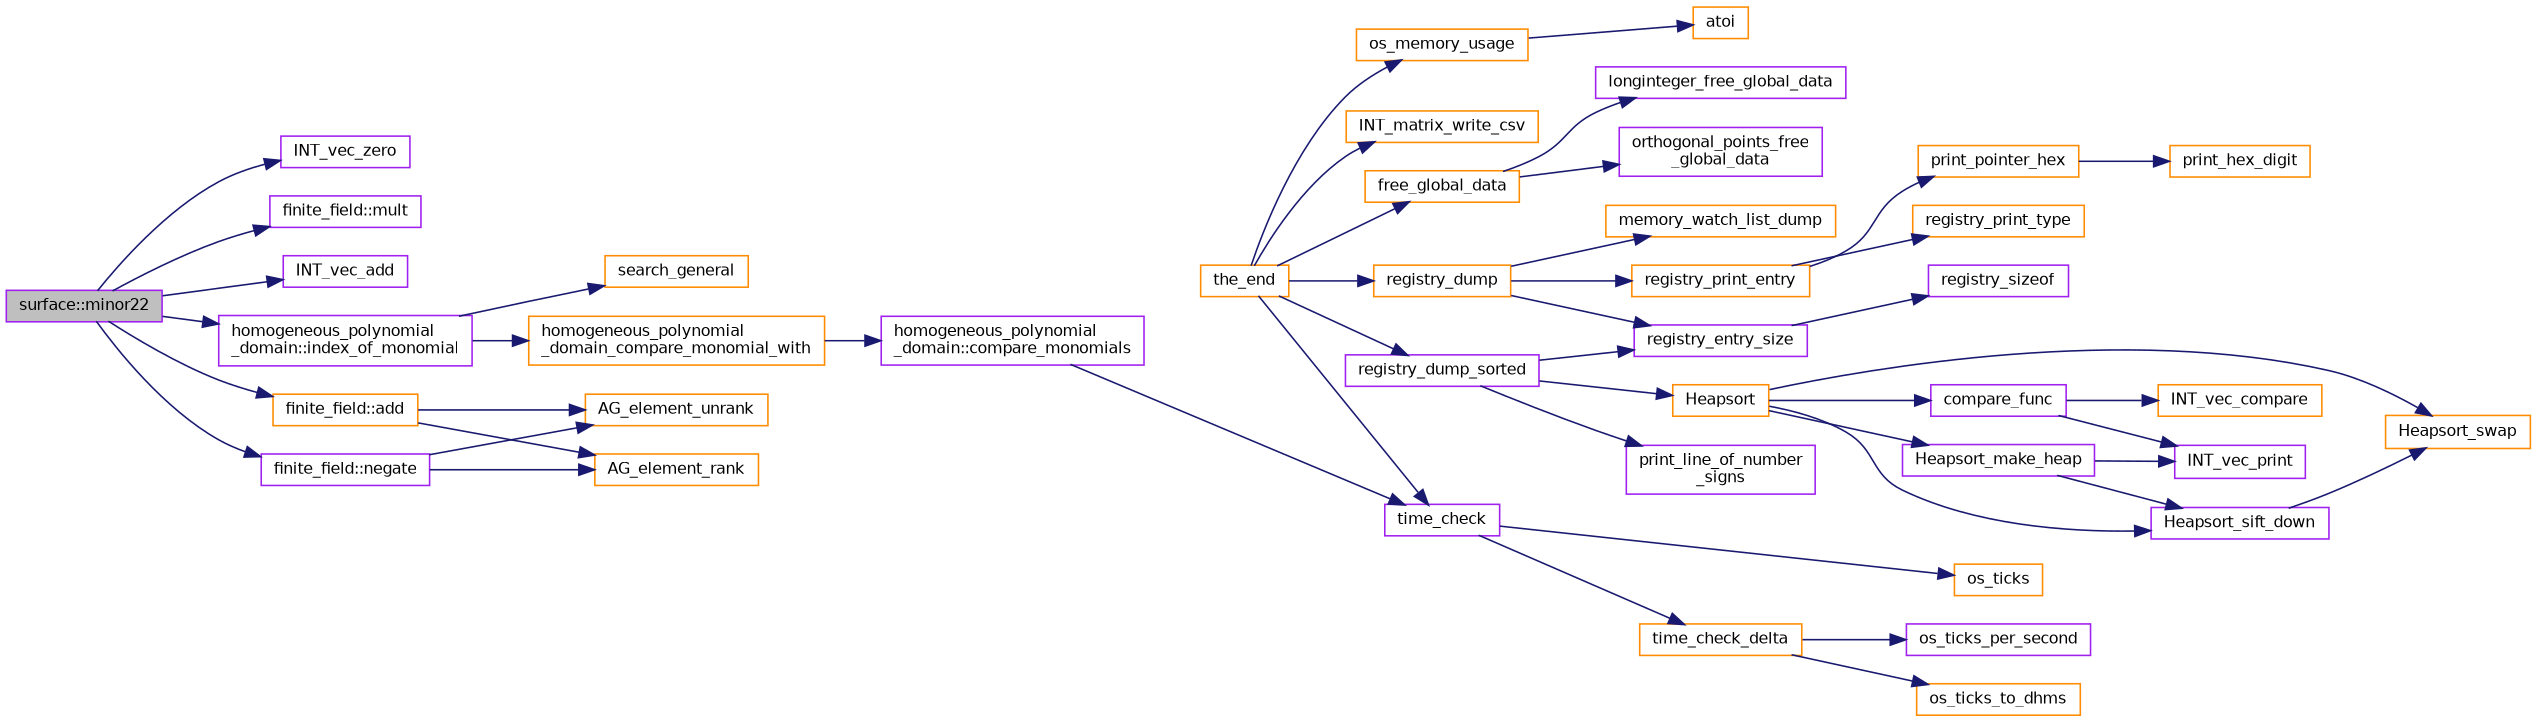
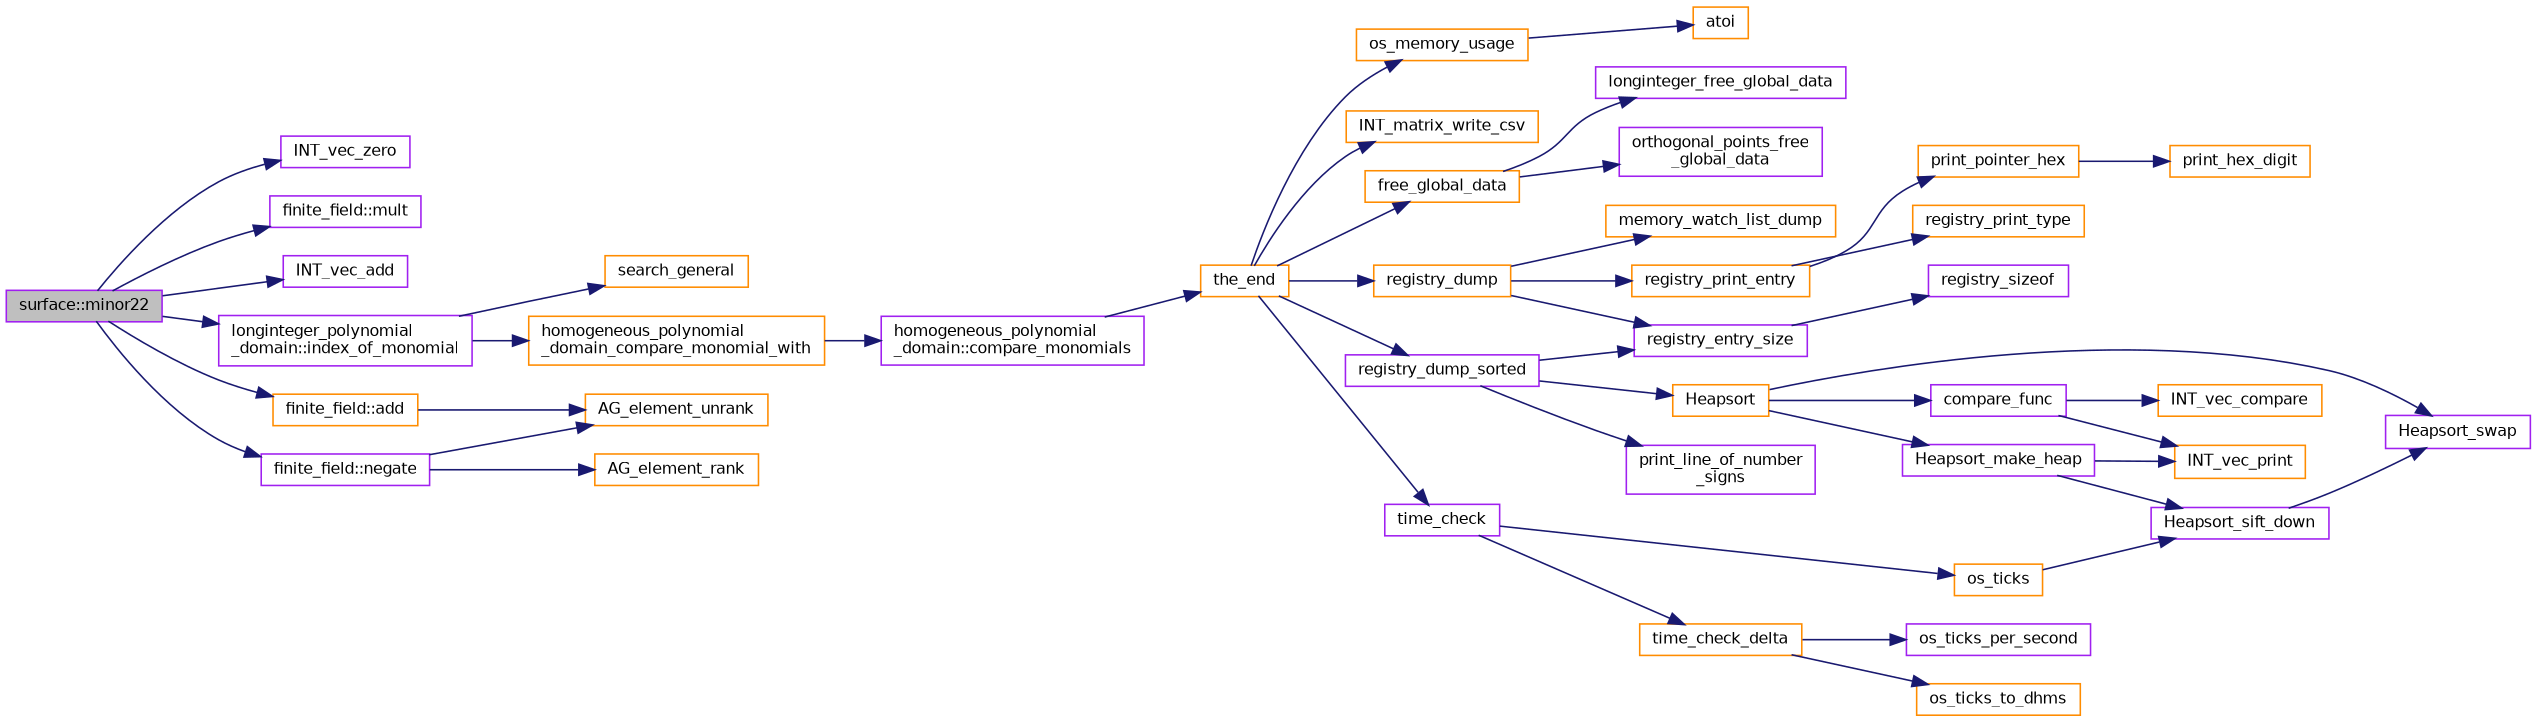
(345, 341) -> (345, 341)
(1230, 432) -> (1145, 307)
(2458, 432) -> (2458, 432)
(483, 435) -> none
(2240, 462) -> (2240, 462)
(1937, 504) -> (2101, 556)
